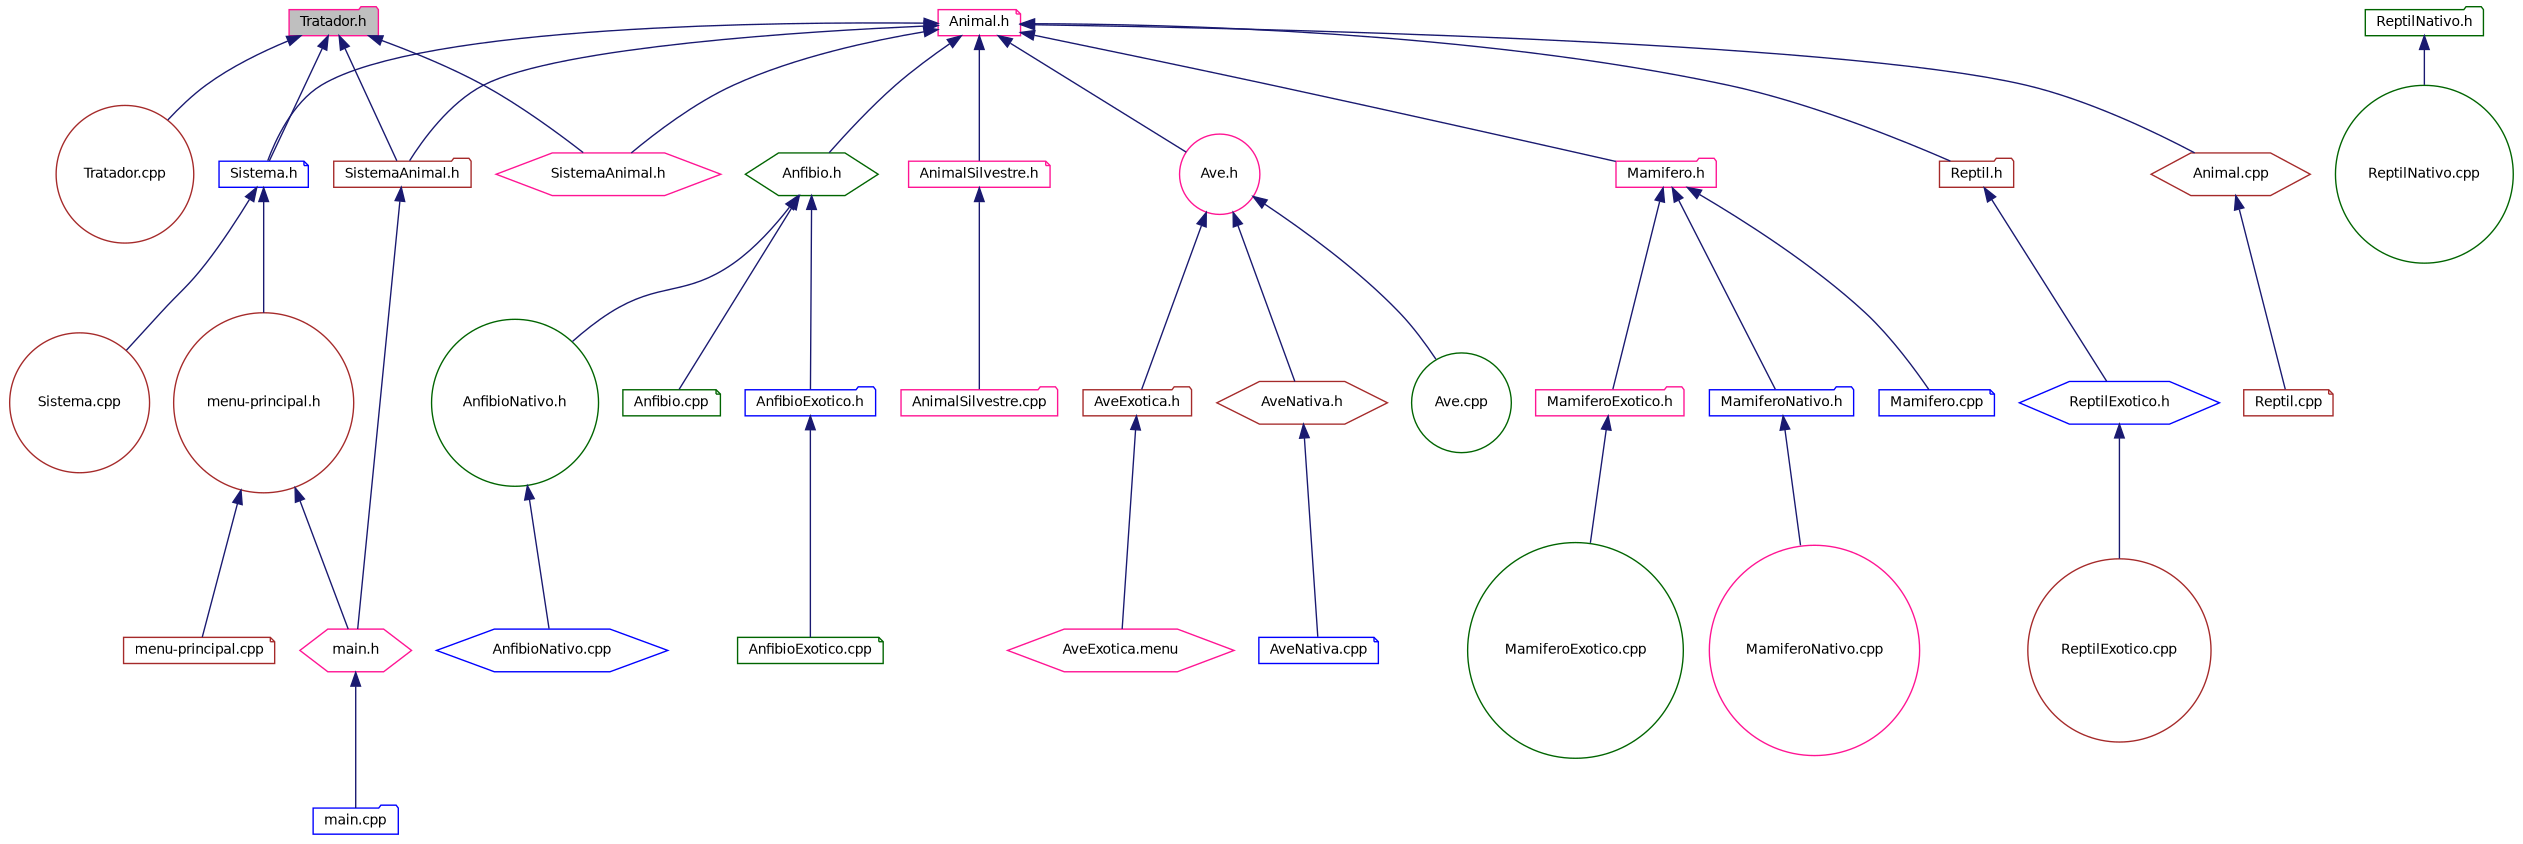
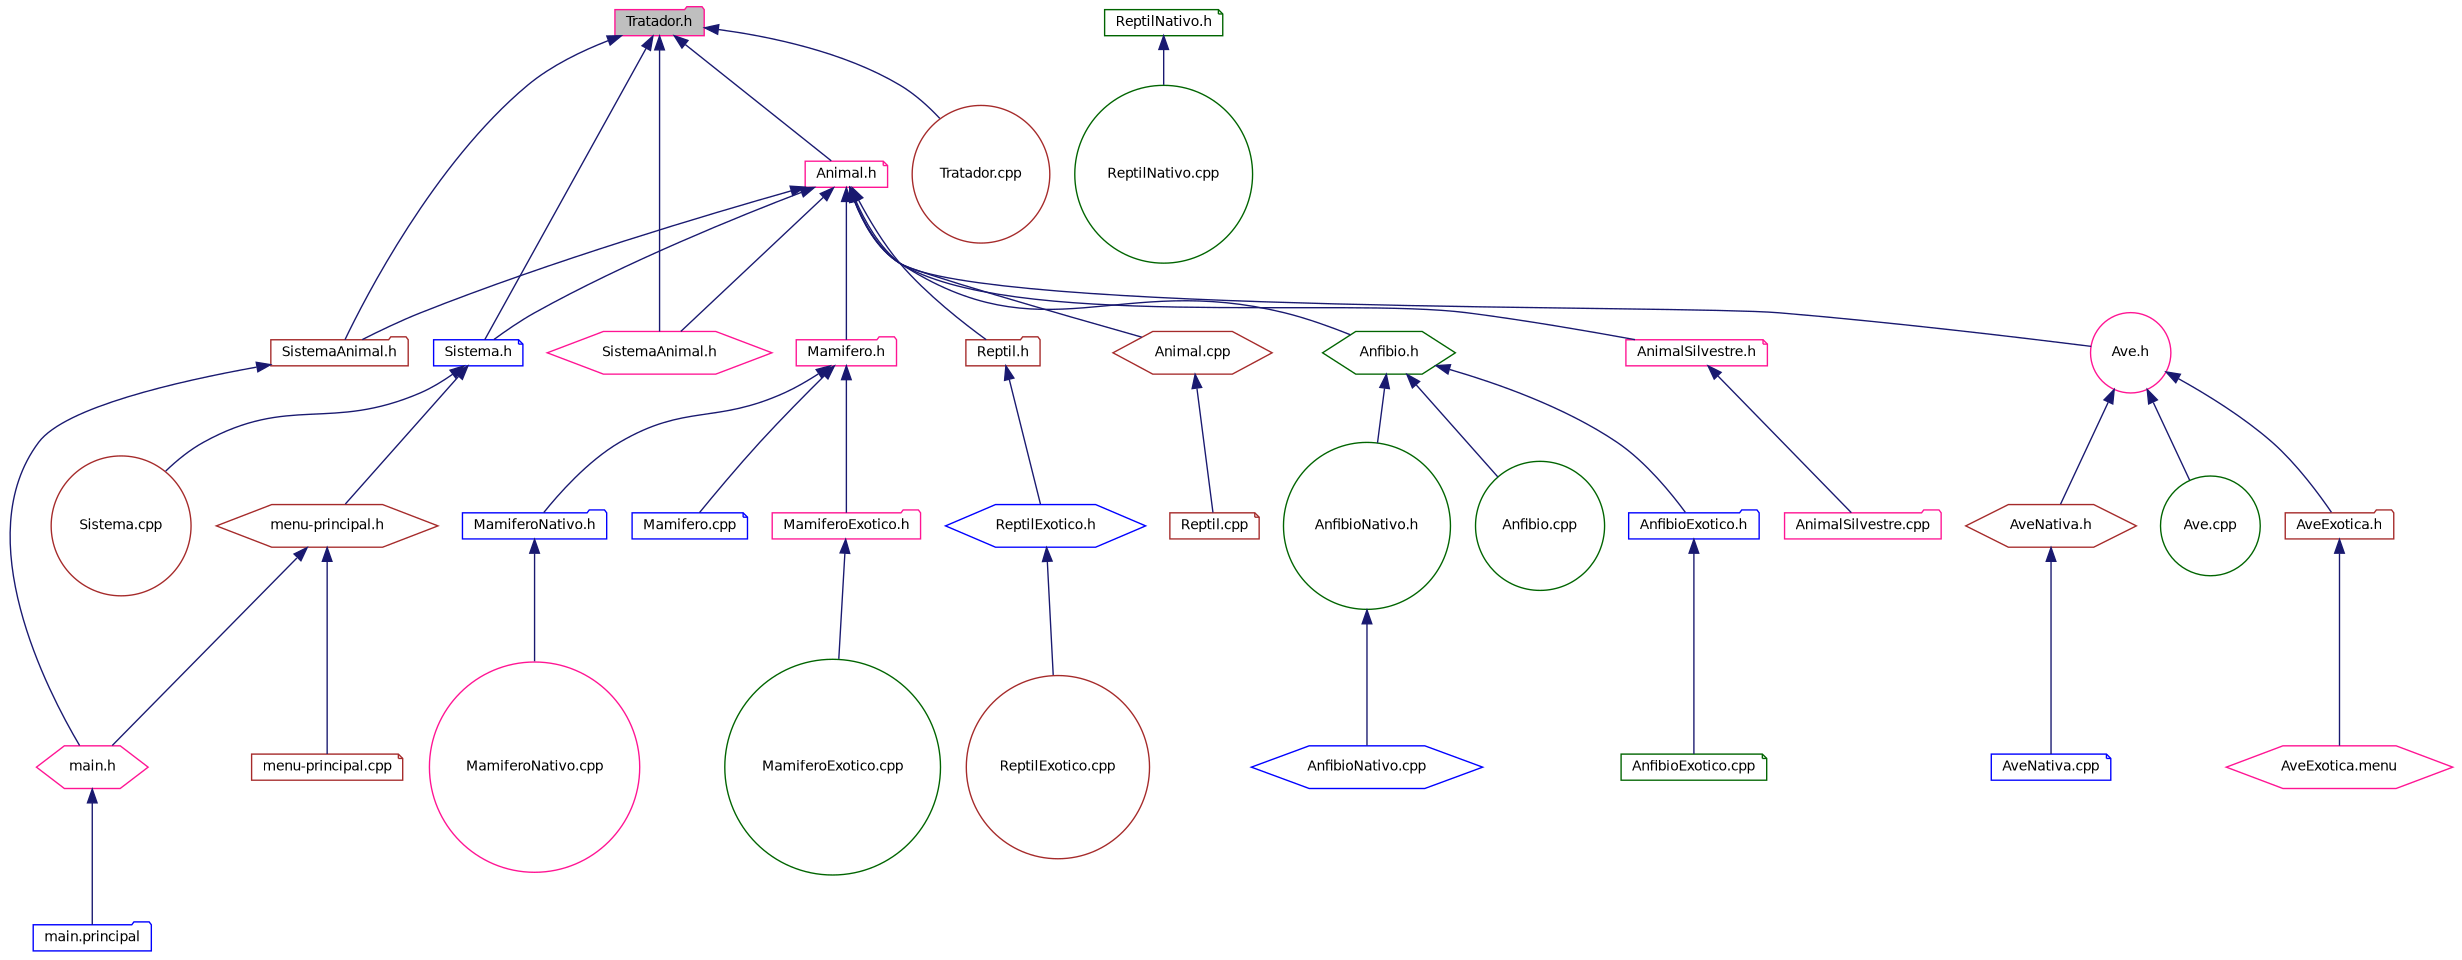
(2424, 23) -> (1164, 23)
none -> (758, 103)
(264, 403) -> (327, 526)
(672, 403) -> (1540, 526)
(356, 821) -> (92, 938)
